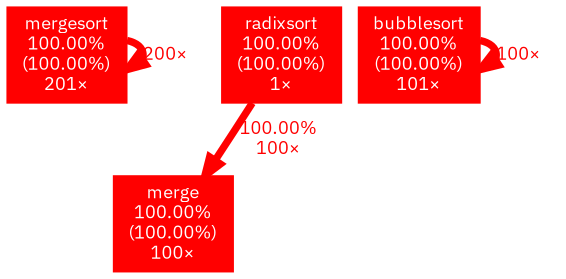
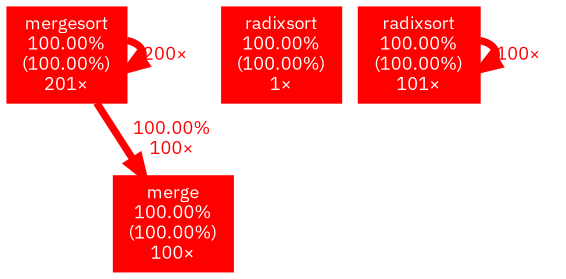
(419, 55) -> (419, 55)
(234, 132) -> (115, 132)
